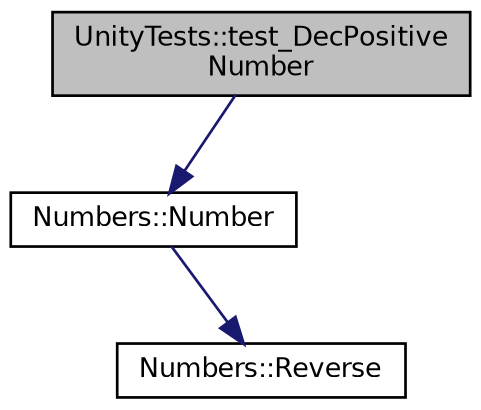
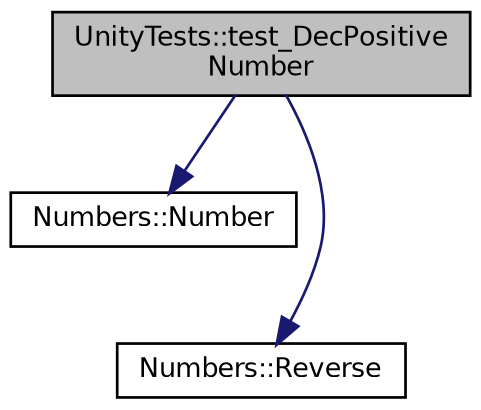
(199, 284) -> (323, 208)
